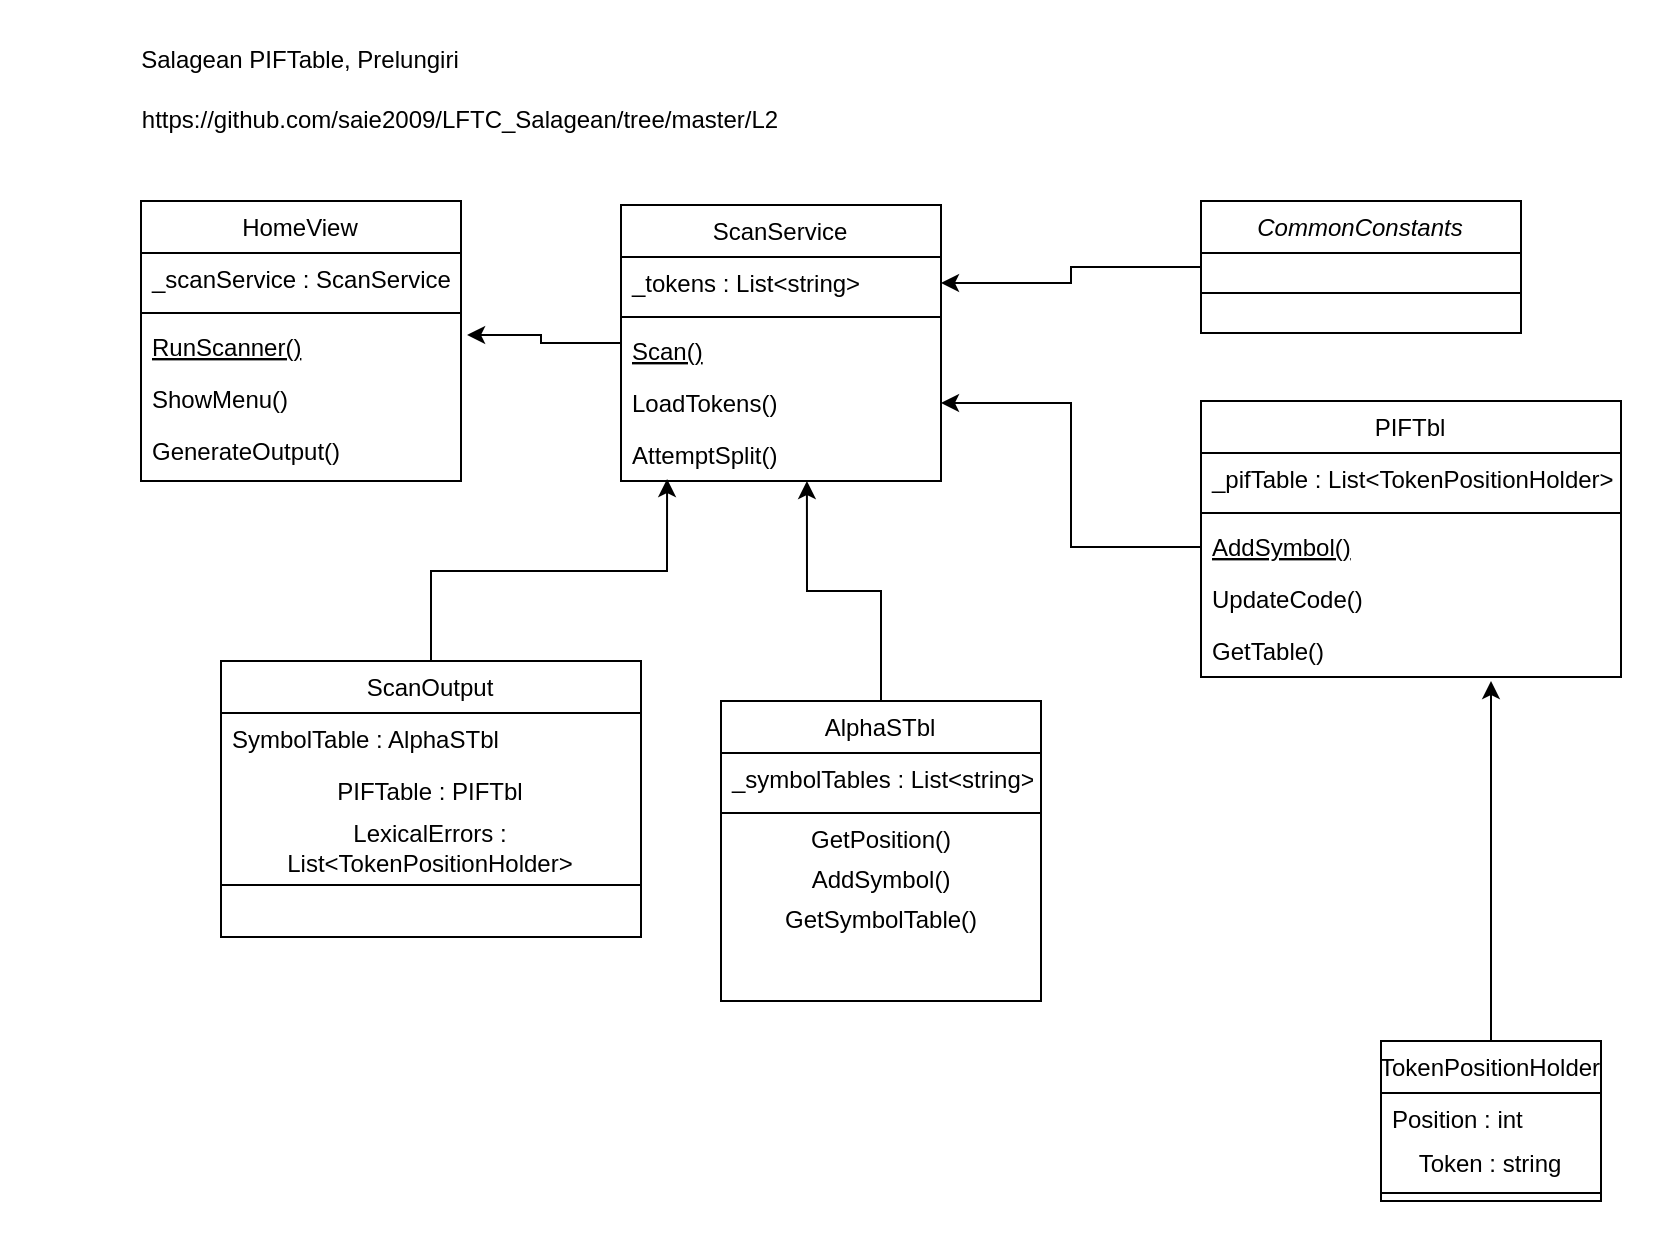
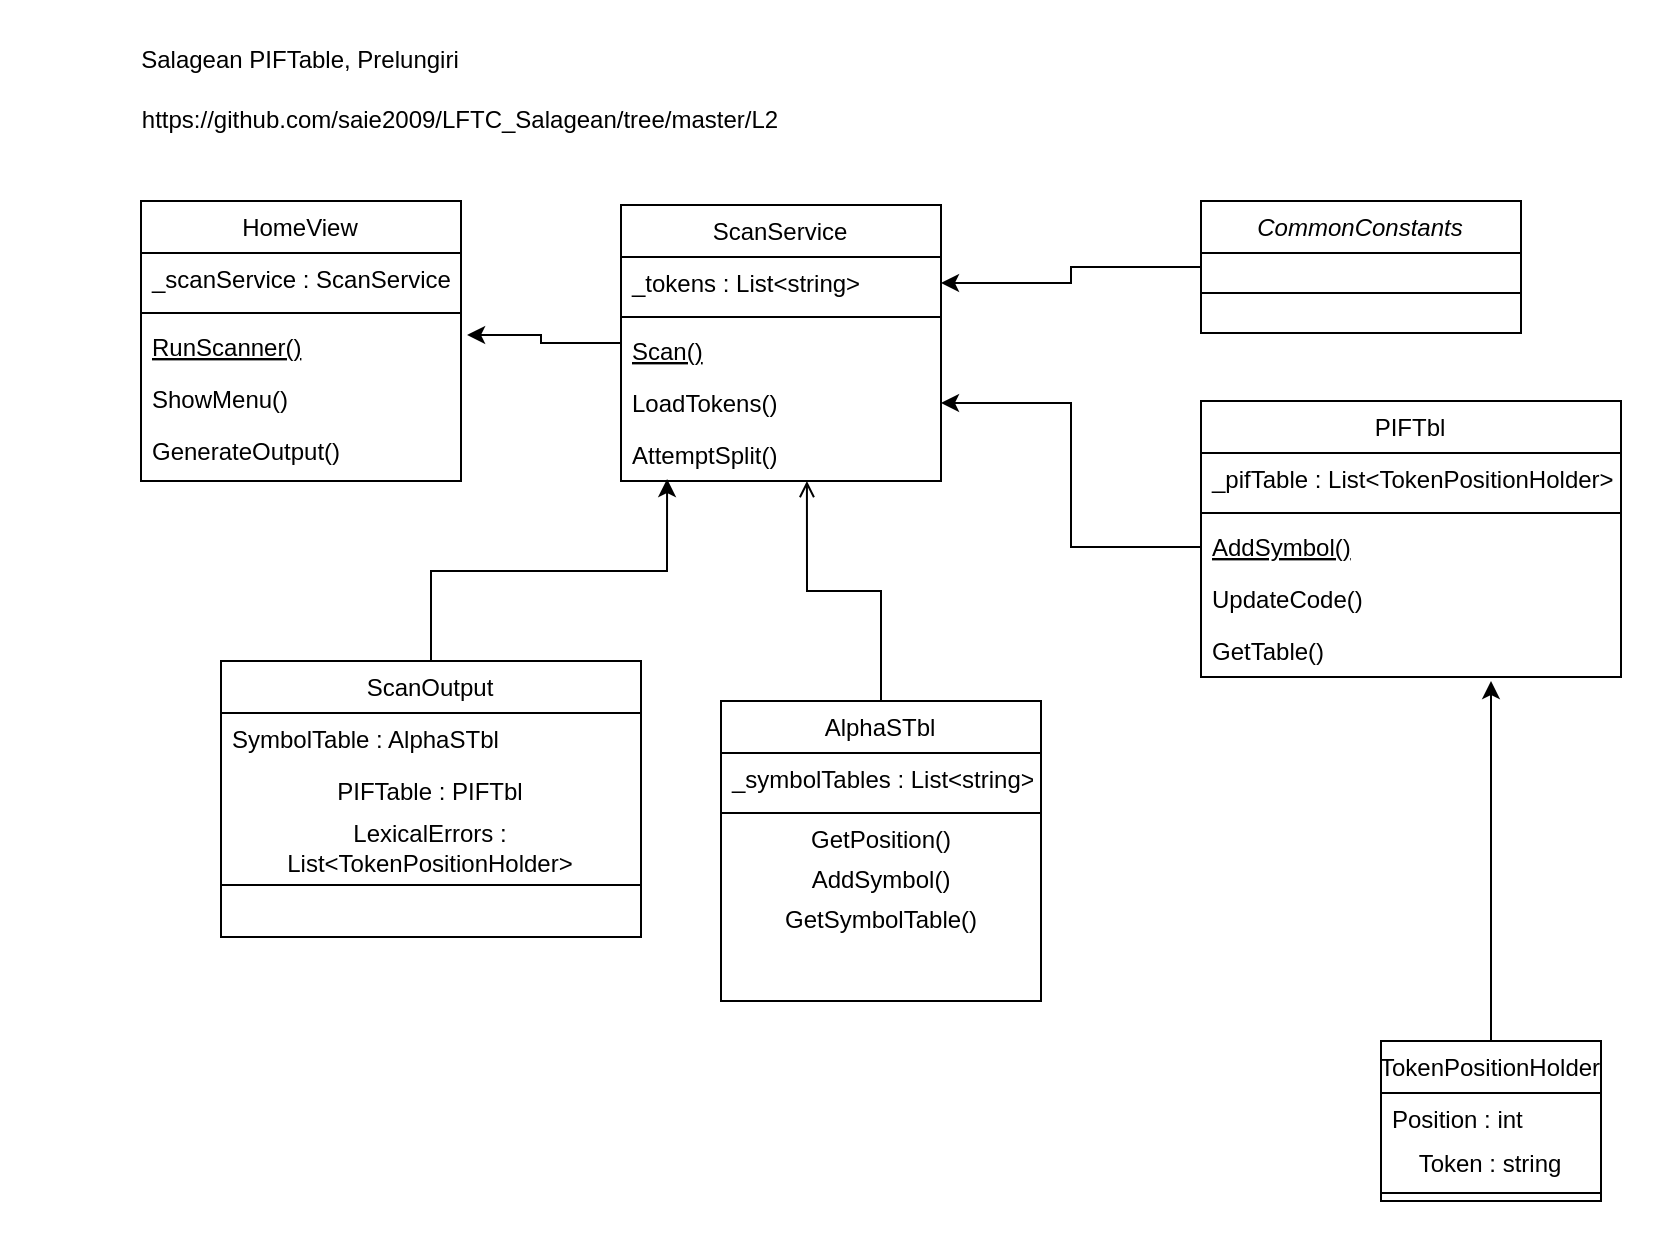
(807, 496) -> (807, 492)
